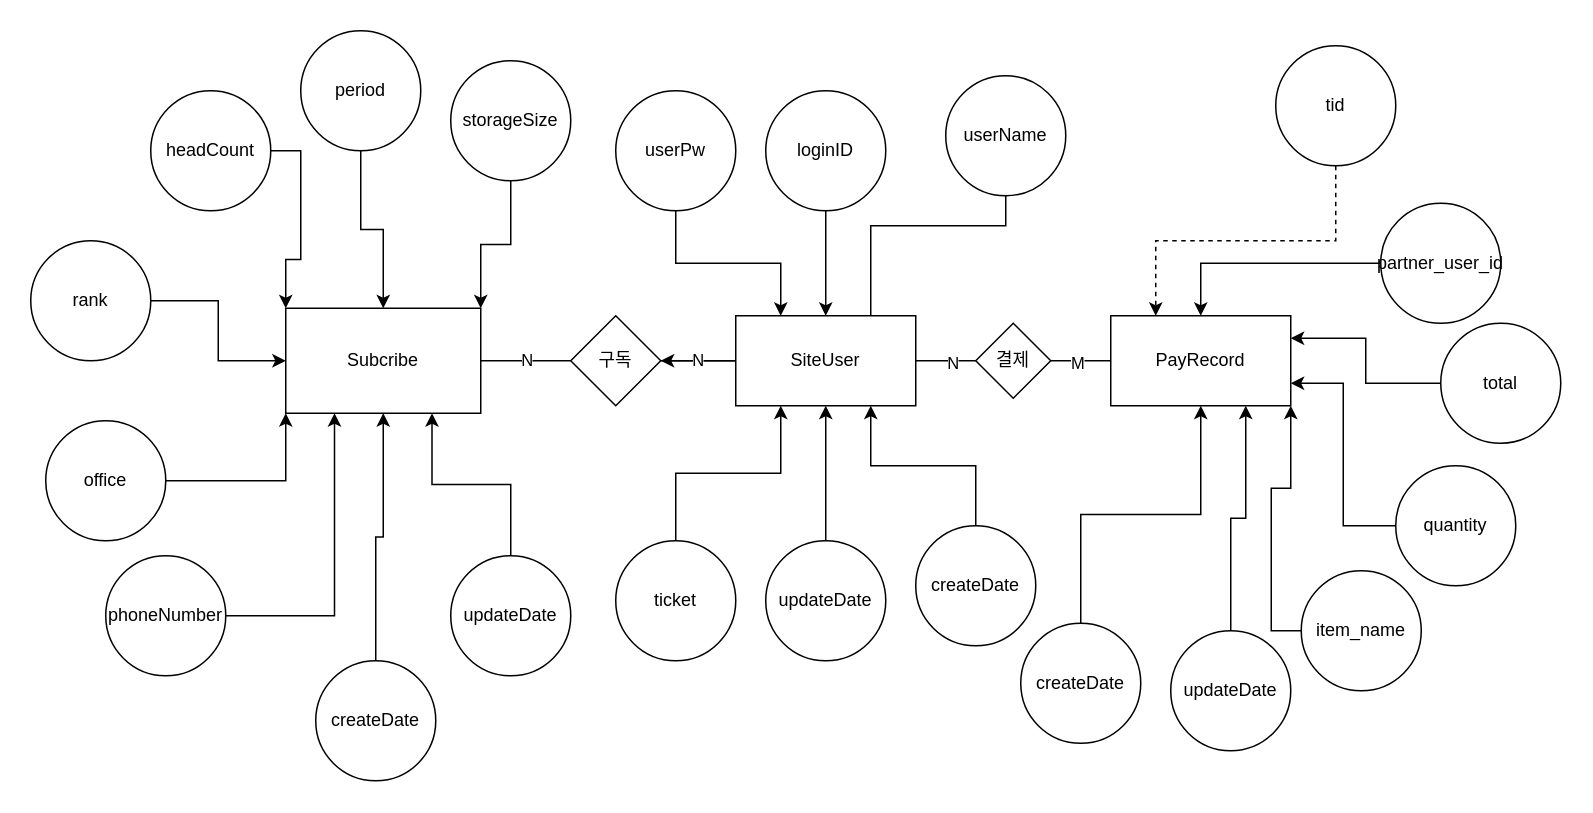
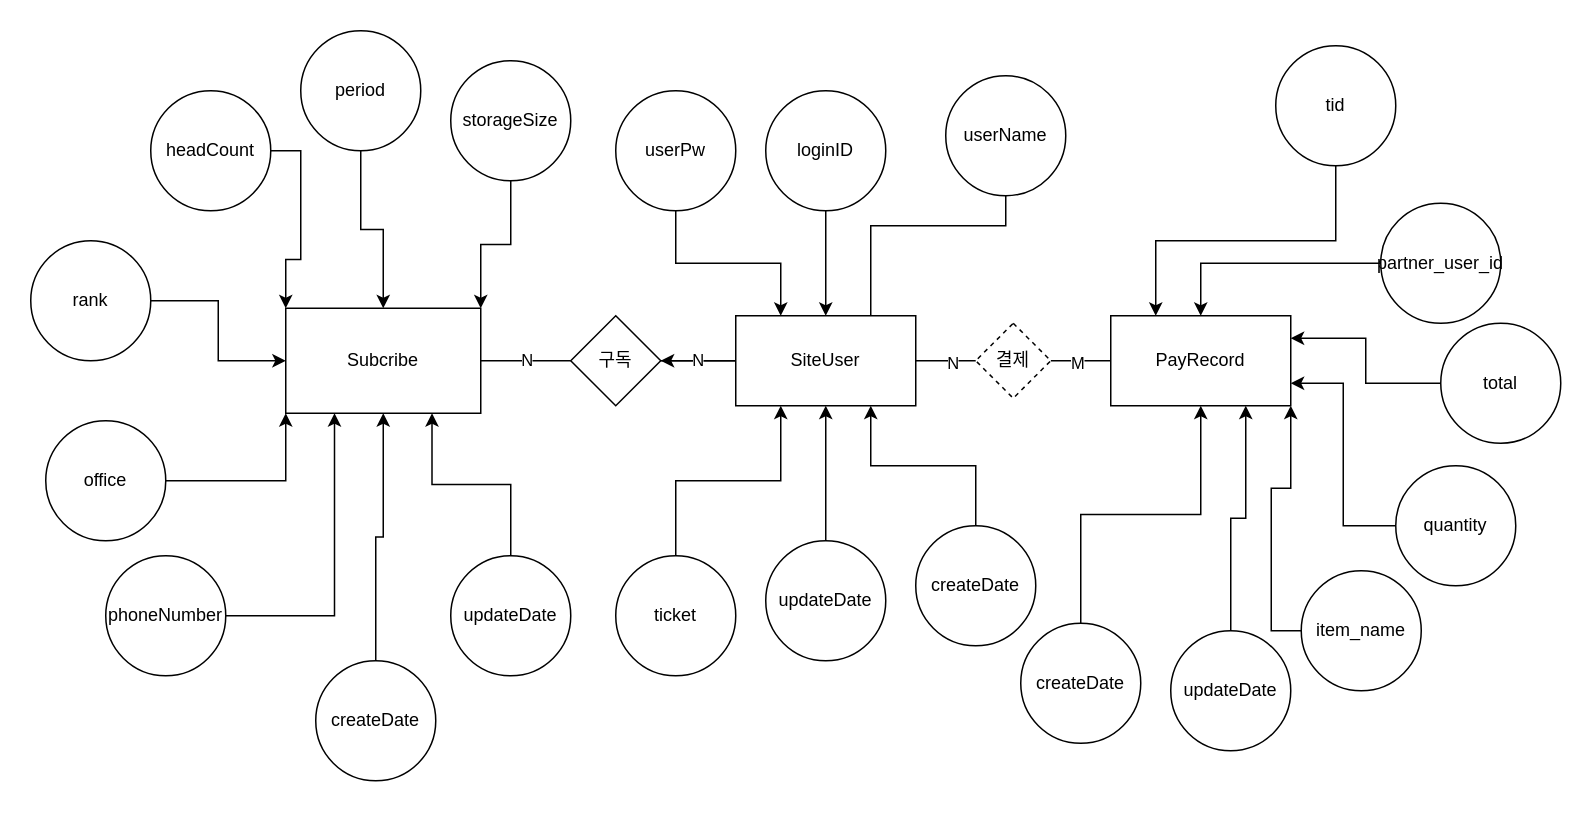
(1252, 241) -> (1252, 241)
(1013, 361) -> (1013, 361)
(676, 601) -> (676, 616)
